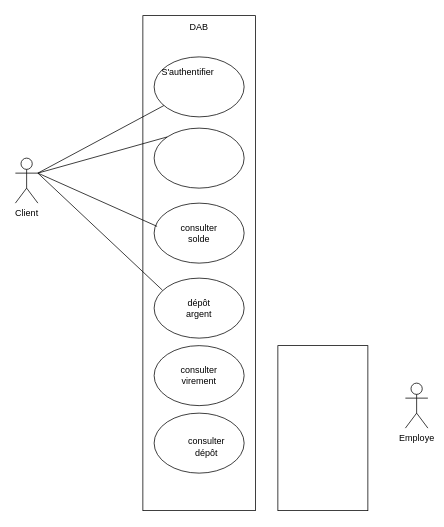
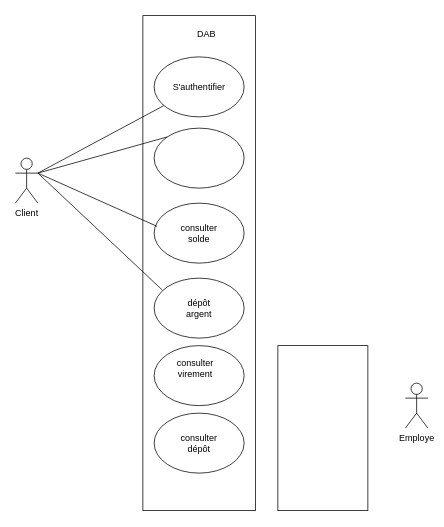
(199, 27) -> (207, 34)
(188, 72) -> (199, 87)
(199, 375) -> (195, 368)
(207, 447) -> (199, 443)
